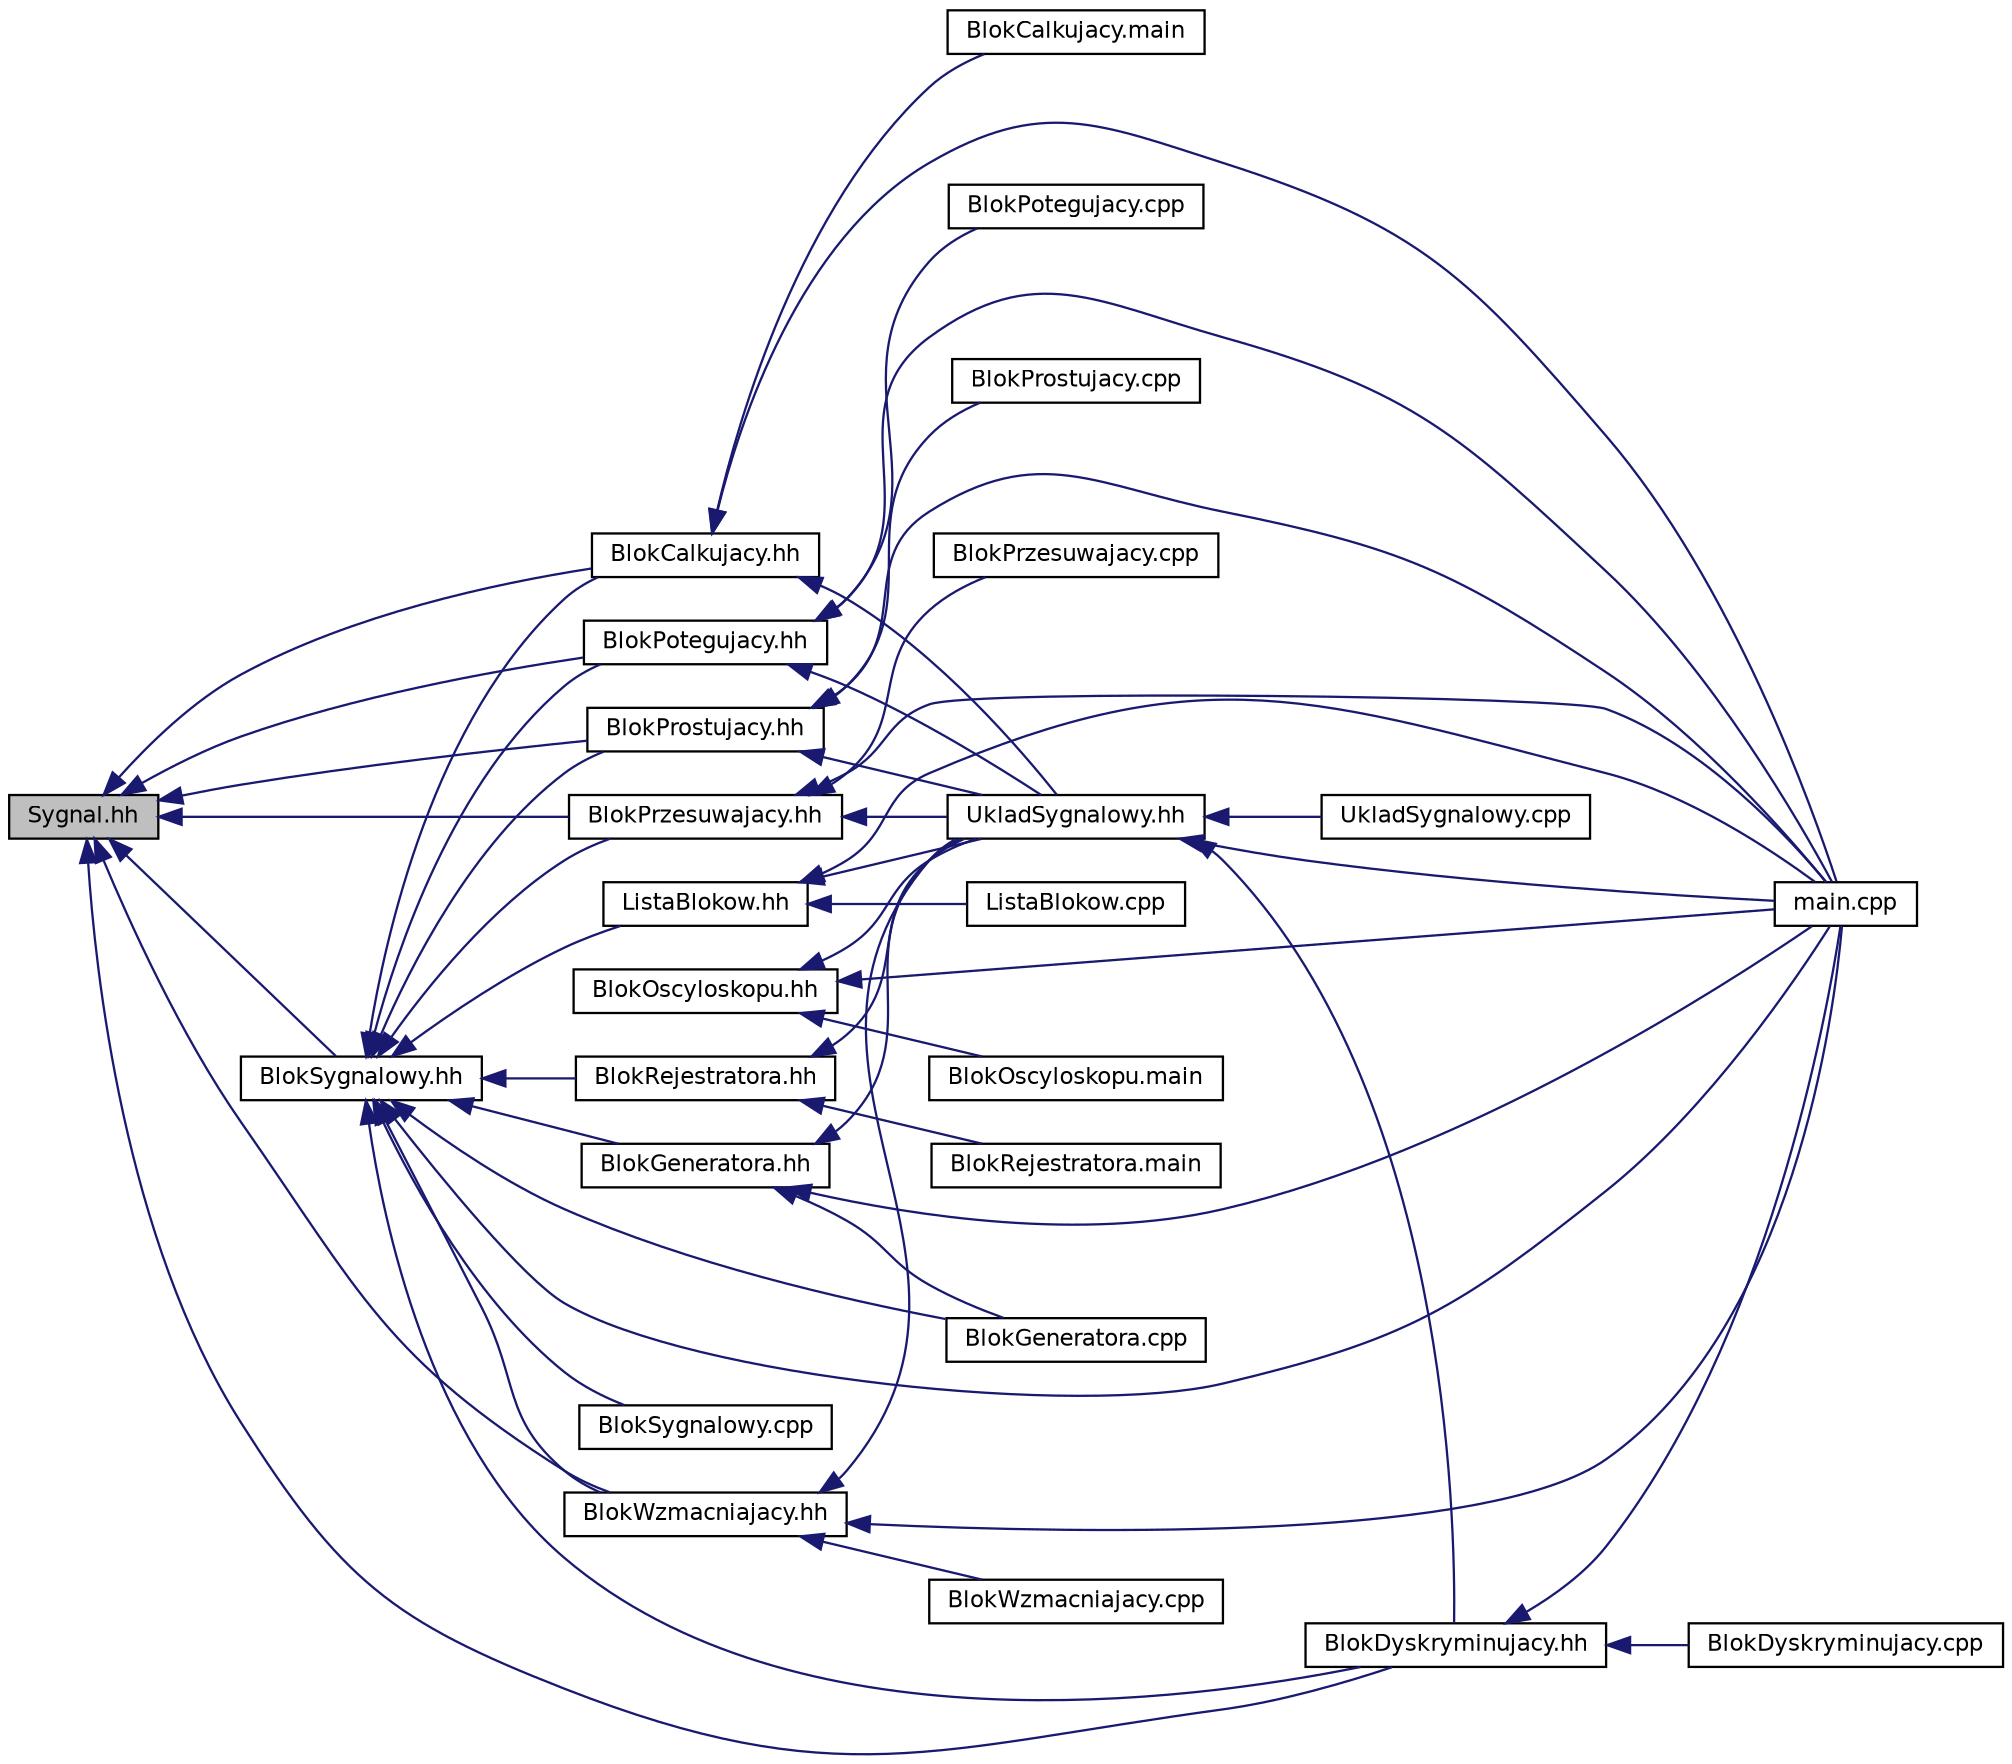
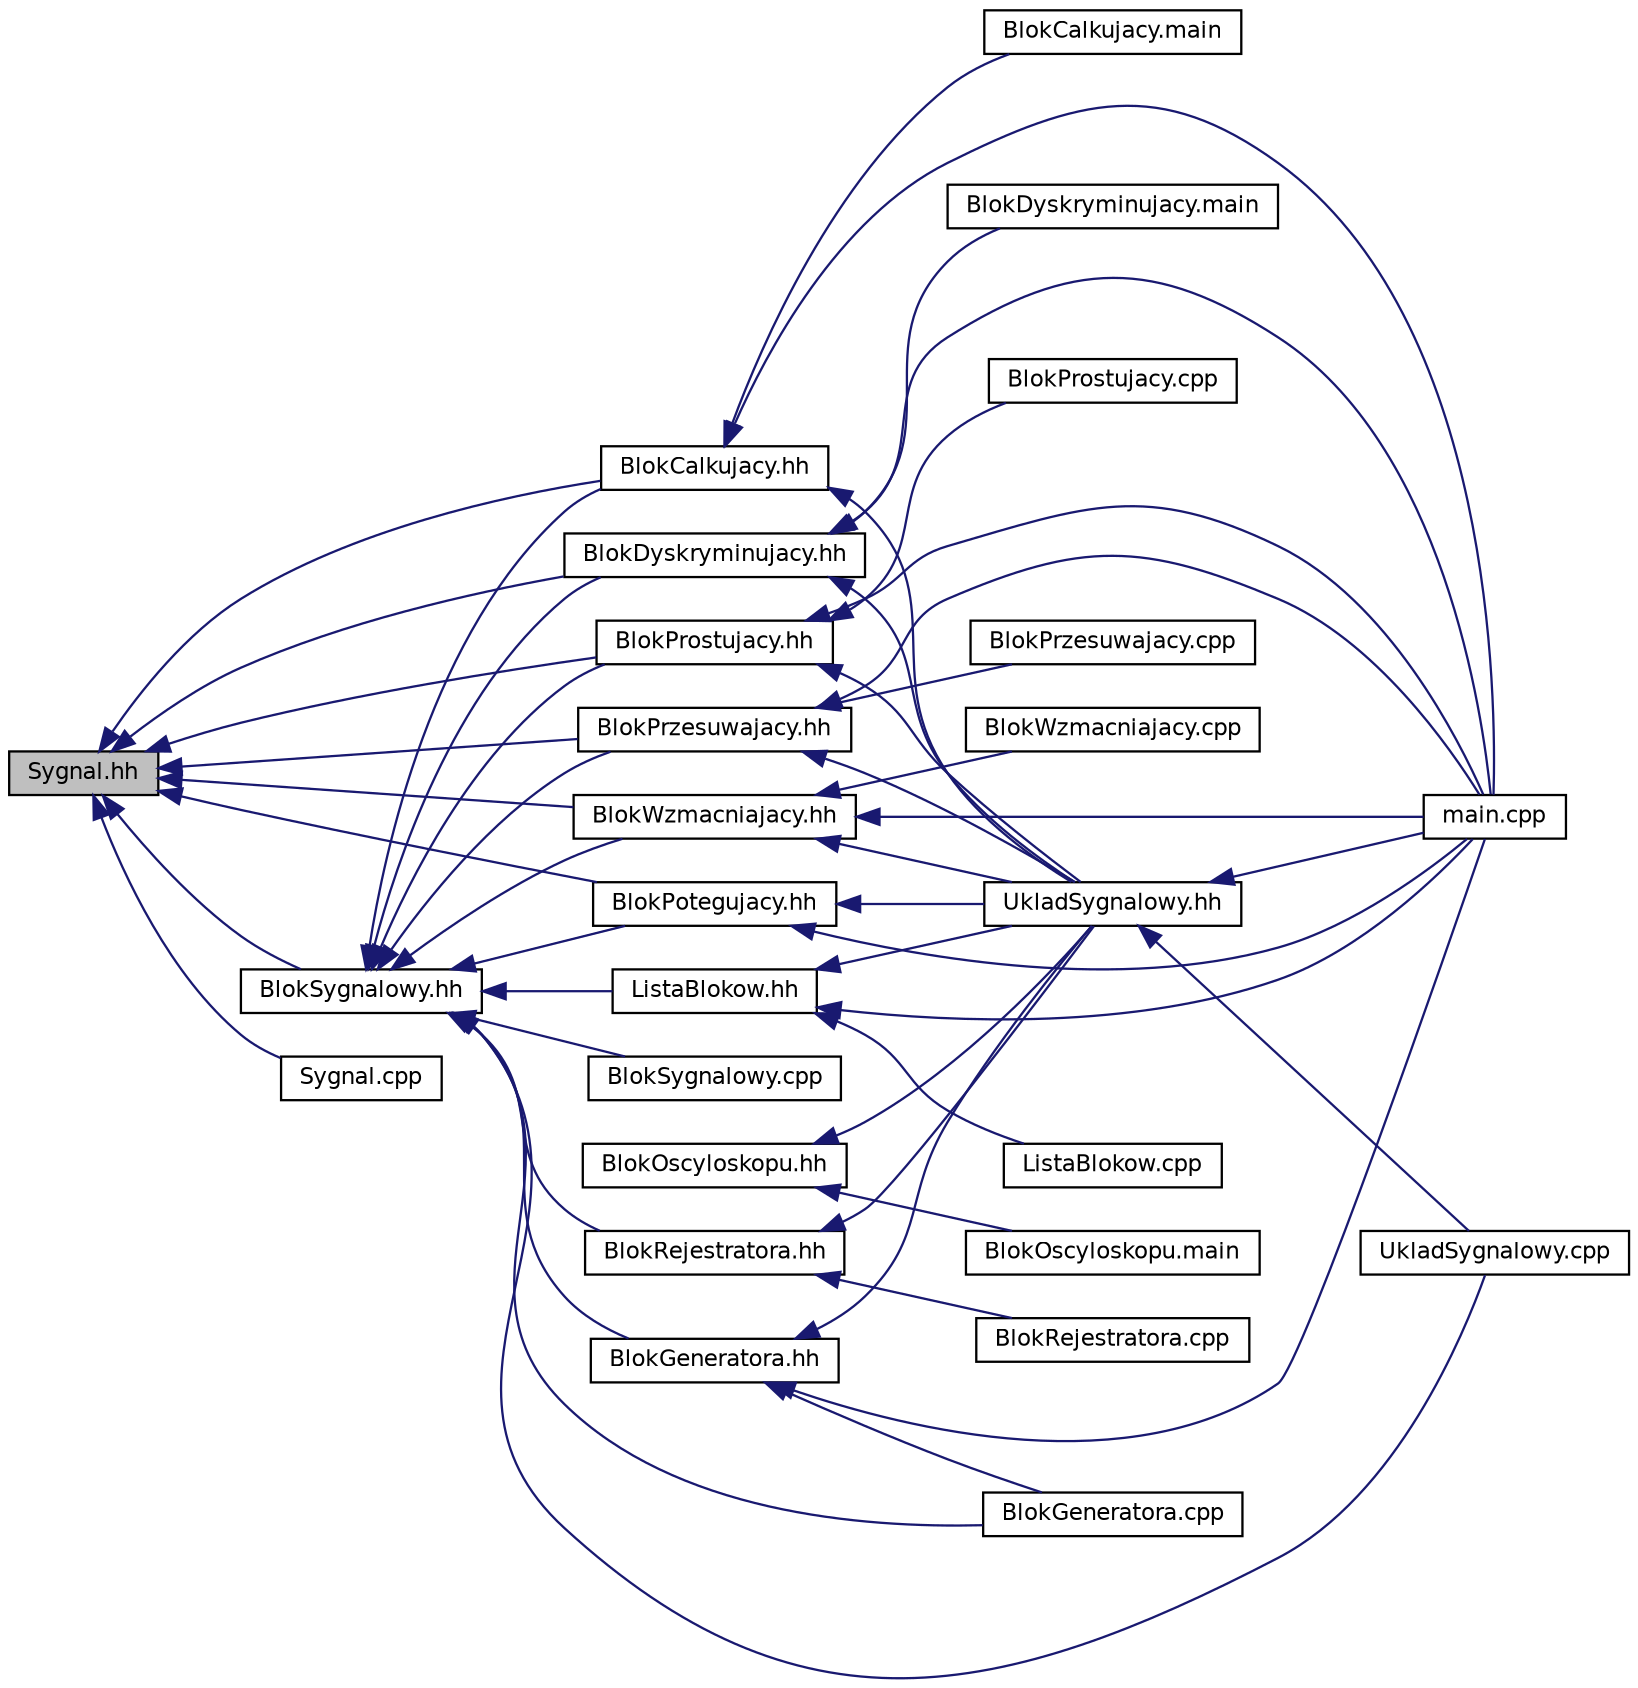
(1076, 206) -> none
(1318, 944) -> none
none -> (361, 1078)
(1076, 1166) -> (1113, 1340)
(1405, 1212) -> (935, 754)
(1154, 1393) -> (823, 1671)
(1846, 1645) -> (1113, 206)
